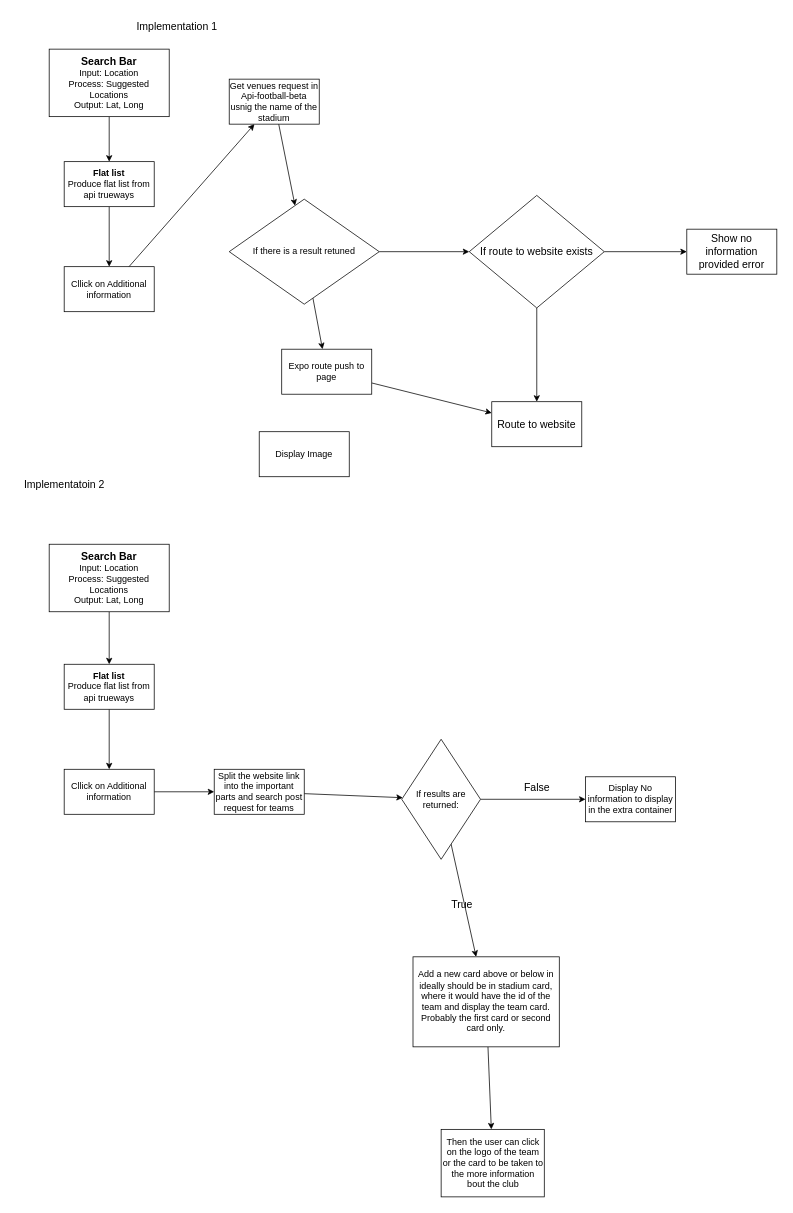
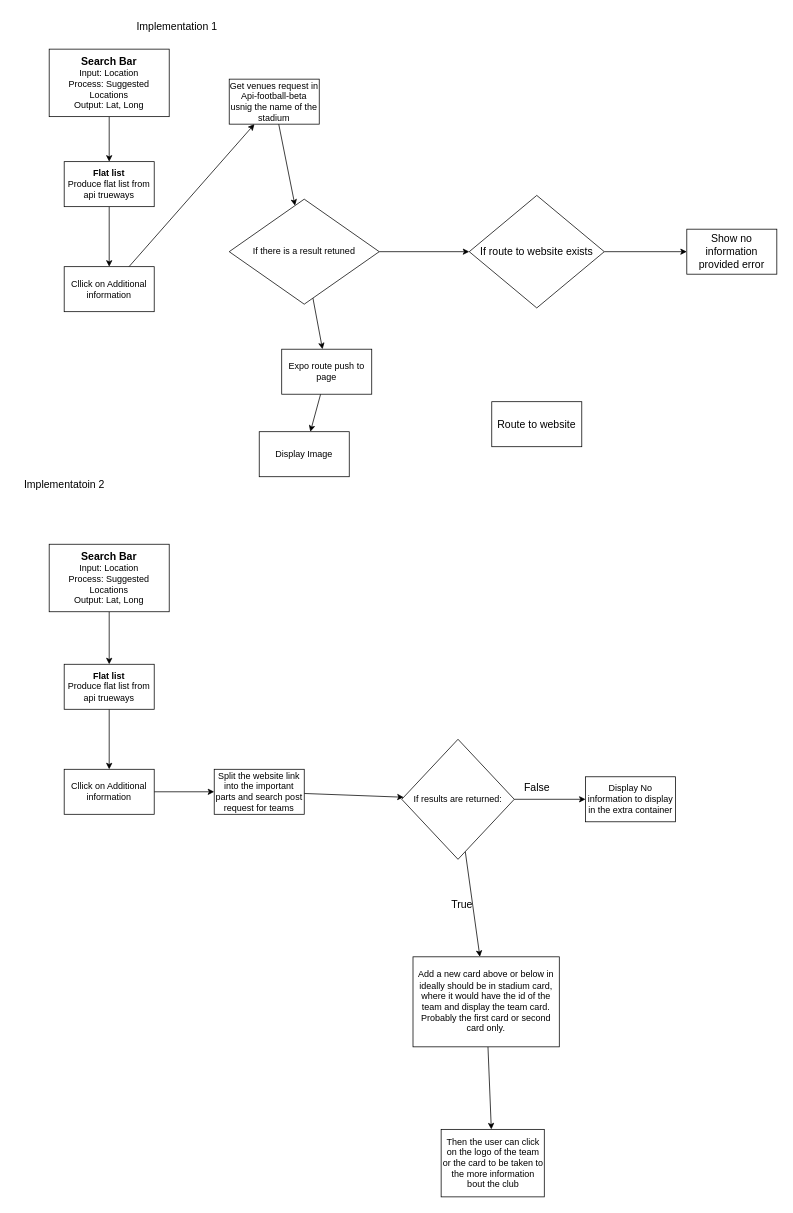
(537, 352) -> none
(429, 397) -> (316, 411)
(441, 799) -> (458, 799)
